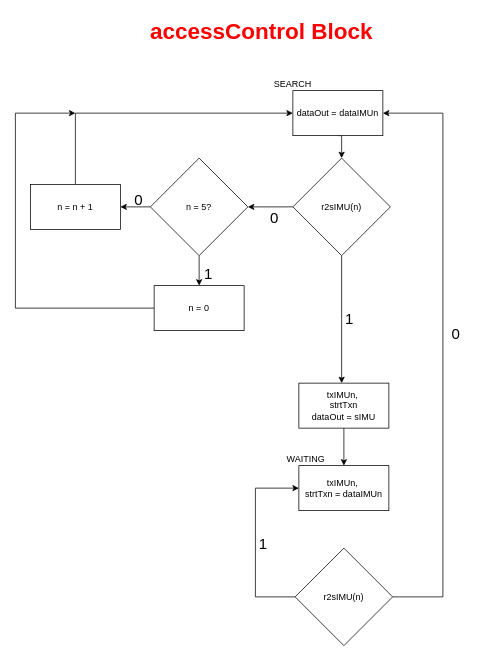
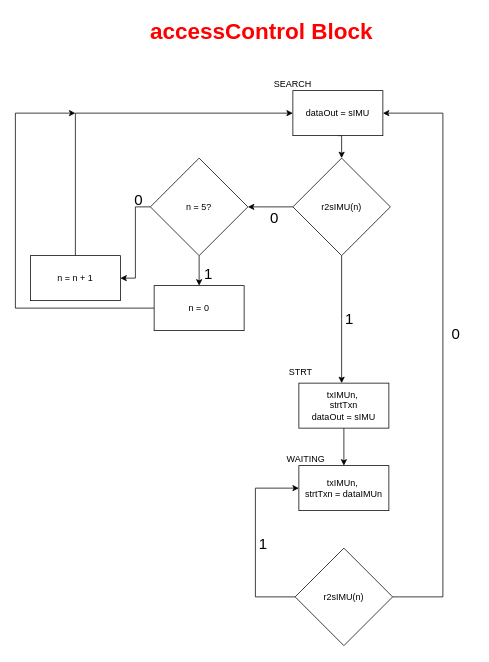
(338, 113) -> (338, 113)
(75, 207) -> (75, 278)
none -> (306, 372)
